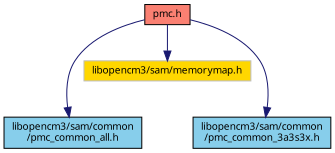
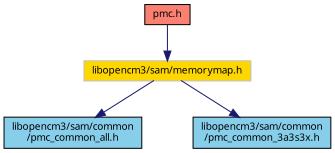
(86, 48) -> (129, 96)
(248, 48) -> (206, 96)
